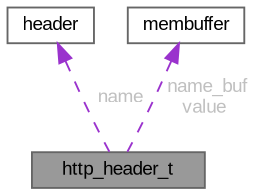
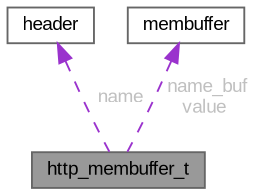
(118, 170) -> (118, 170)
